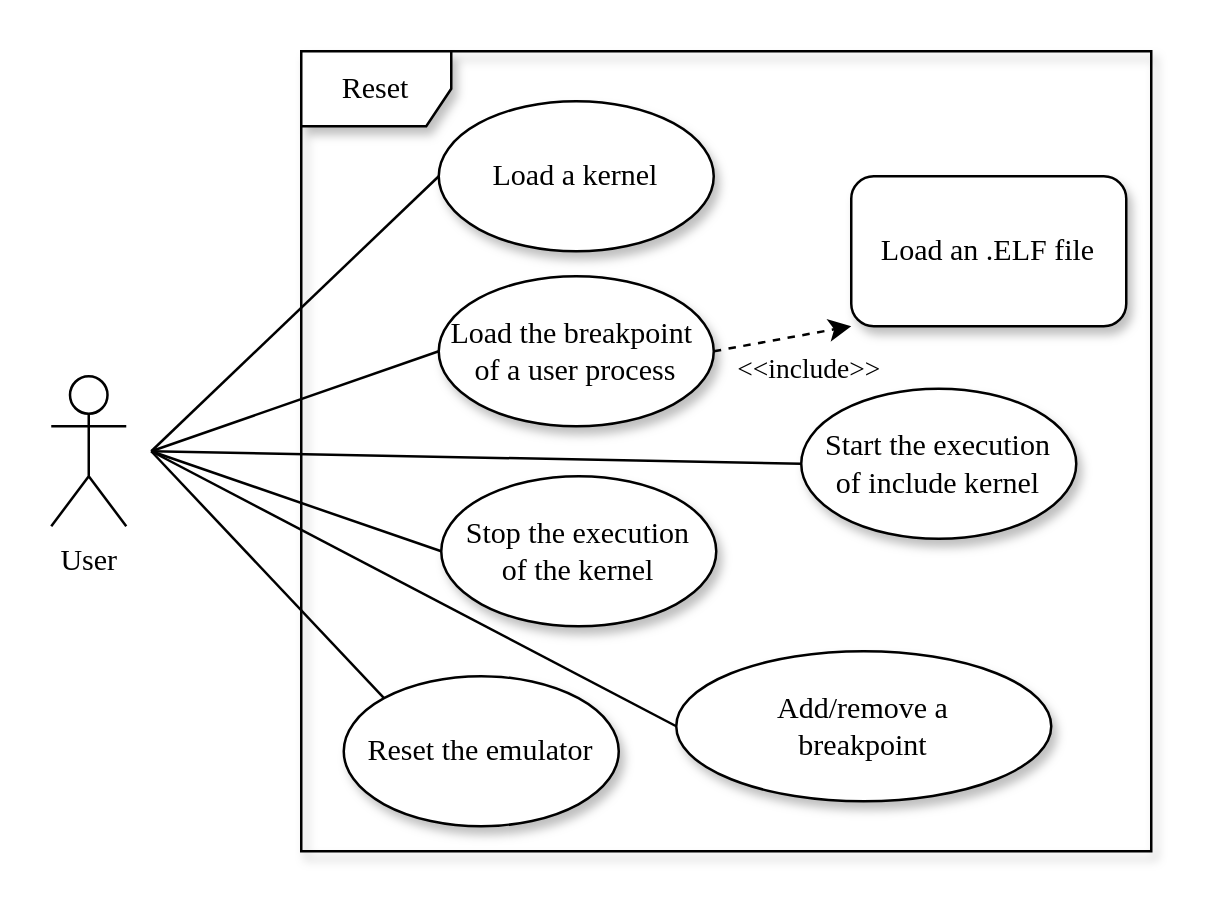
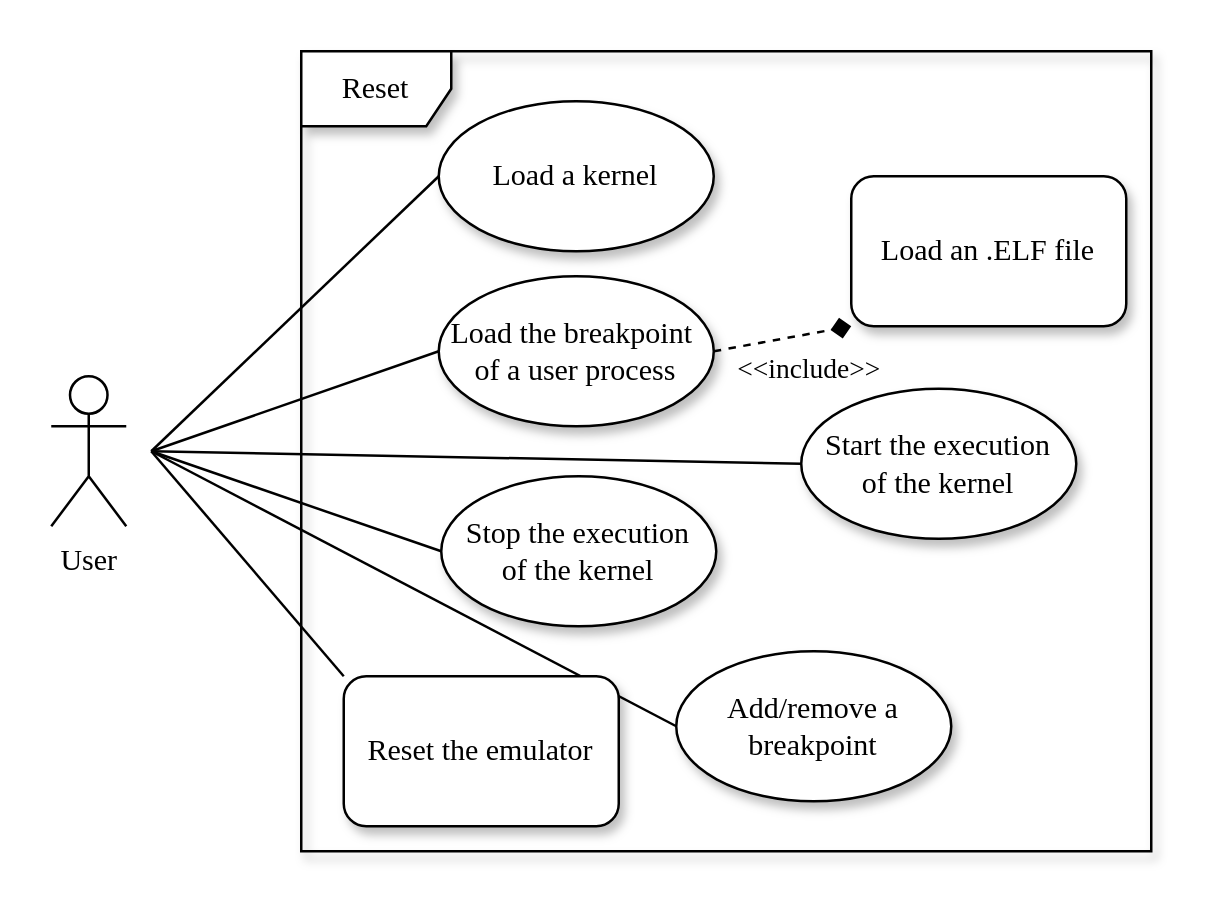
(832, 330) -> (830, 330)
(939, 464) -> (939, 464)
(864, 726) -> (814, 726)
(481, 751) -> (481, 751)
